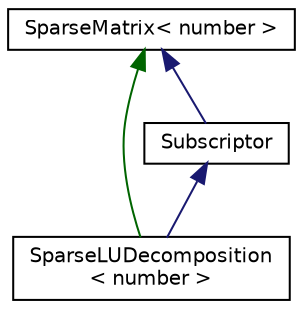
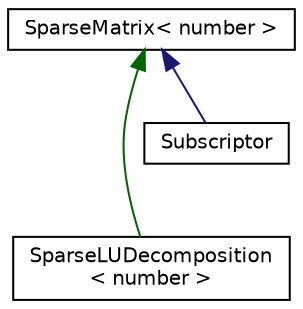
(182, 210) -> none
